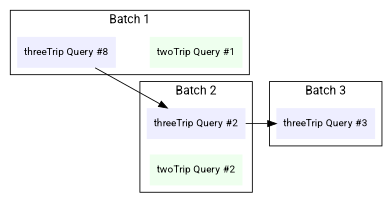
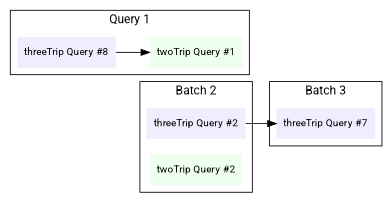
(130, 20) -> (130, 20)
(127, 86) -> (128, 52)
(326, 124) -> (326, 124)
